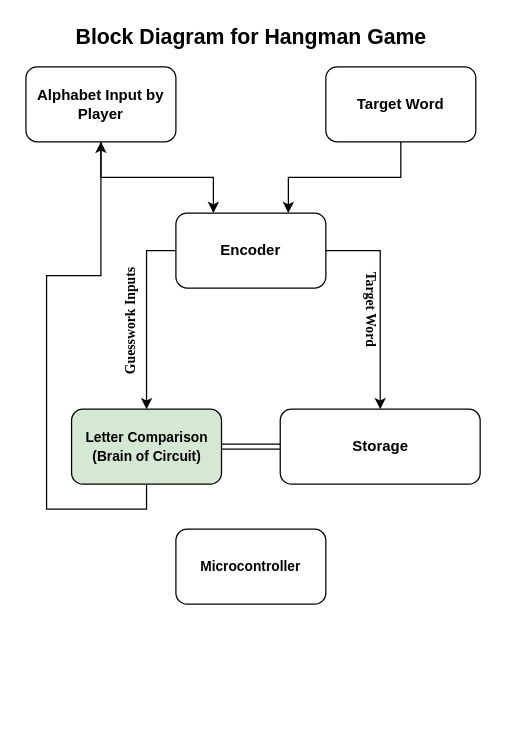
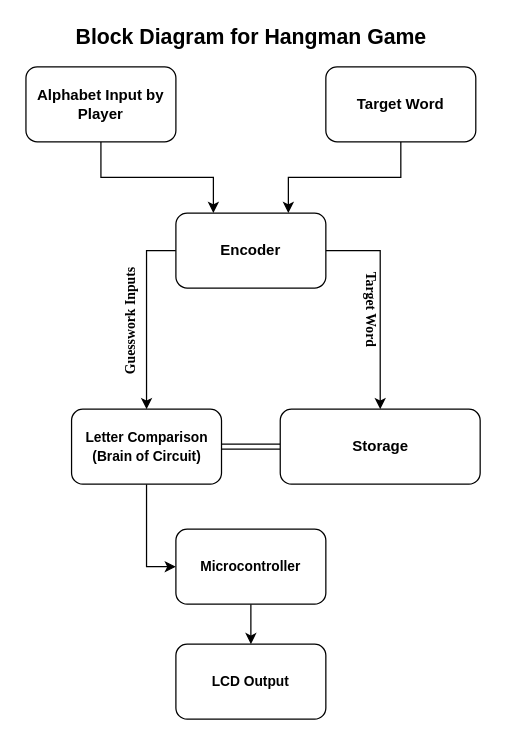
(46, 370) -> (146, 547)
(146, 447) -> (146, 447)
none -> (251, 628)
none -> (251, 682)
